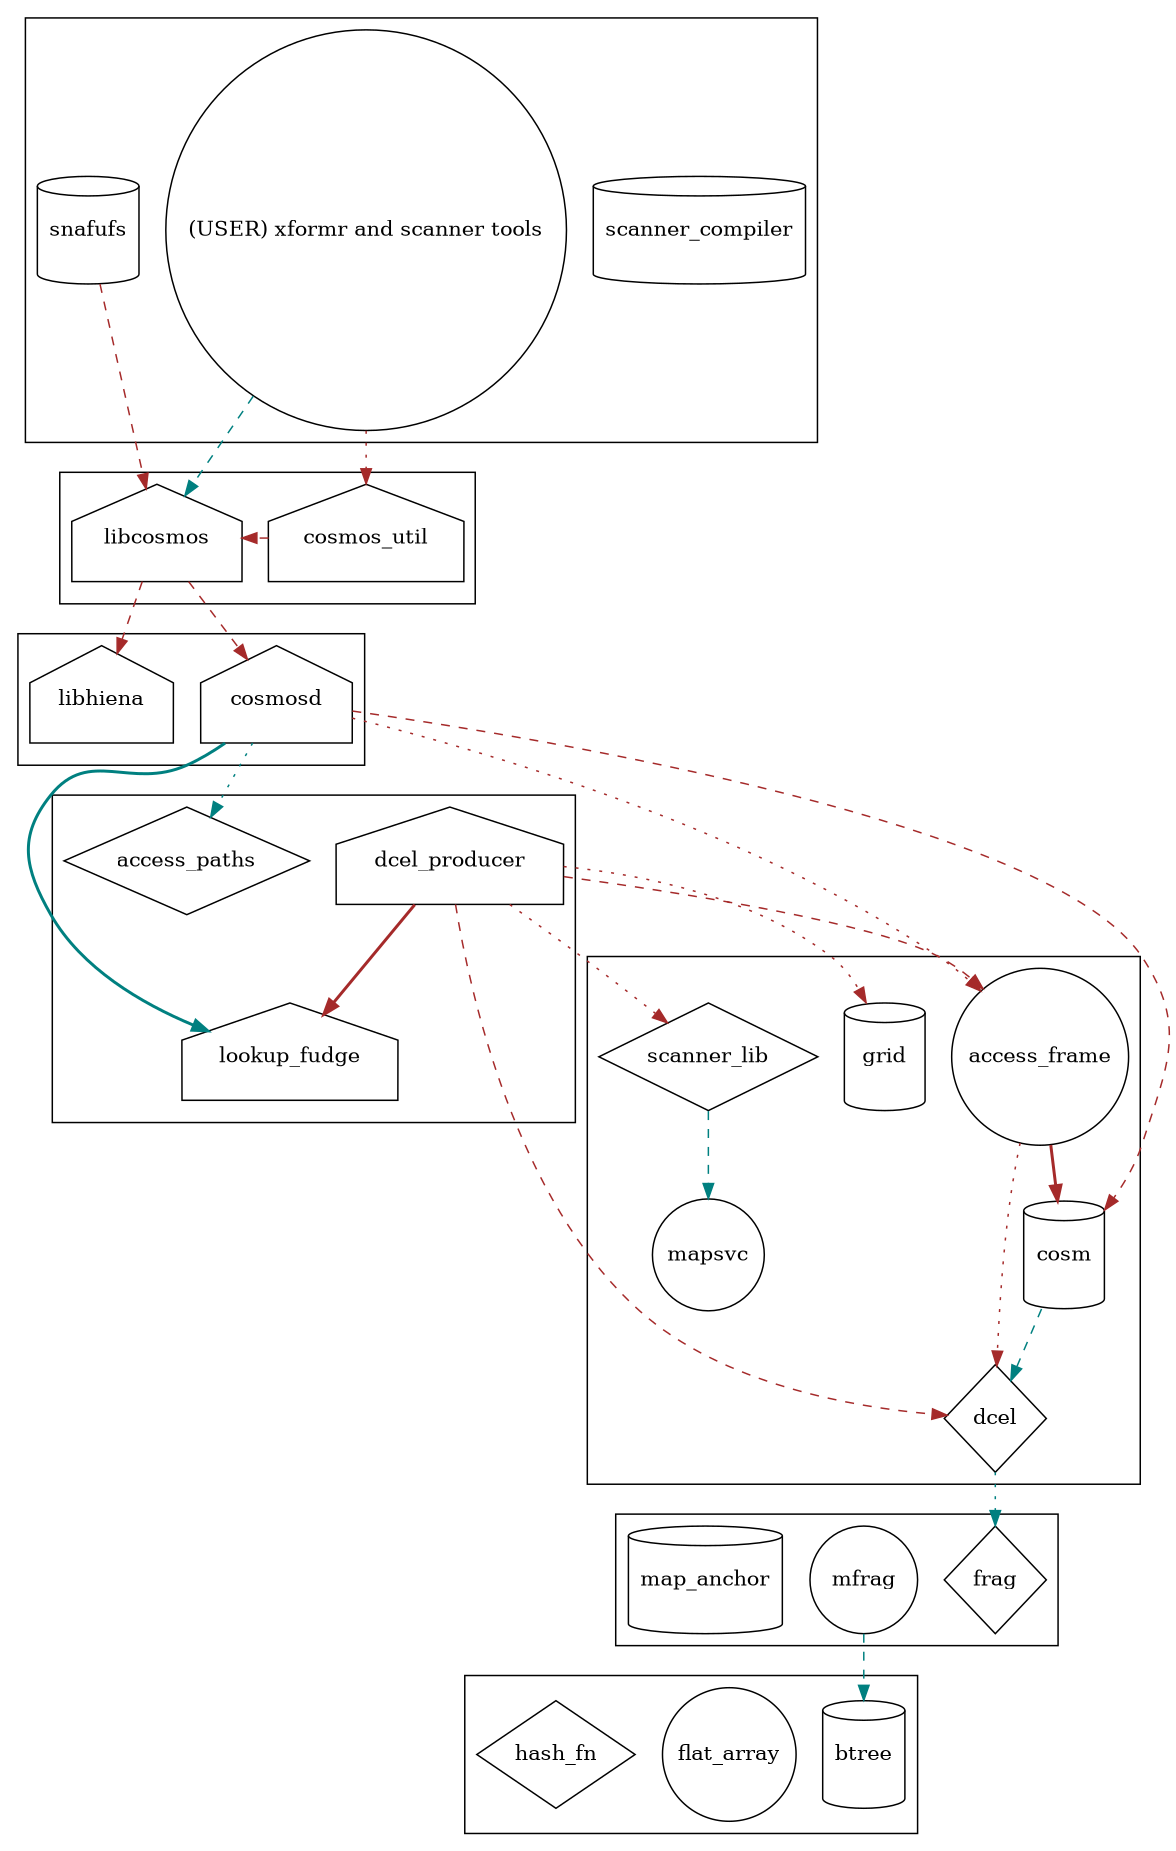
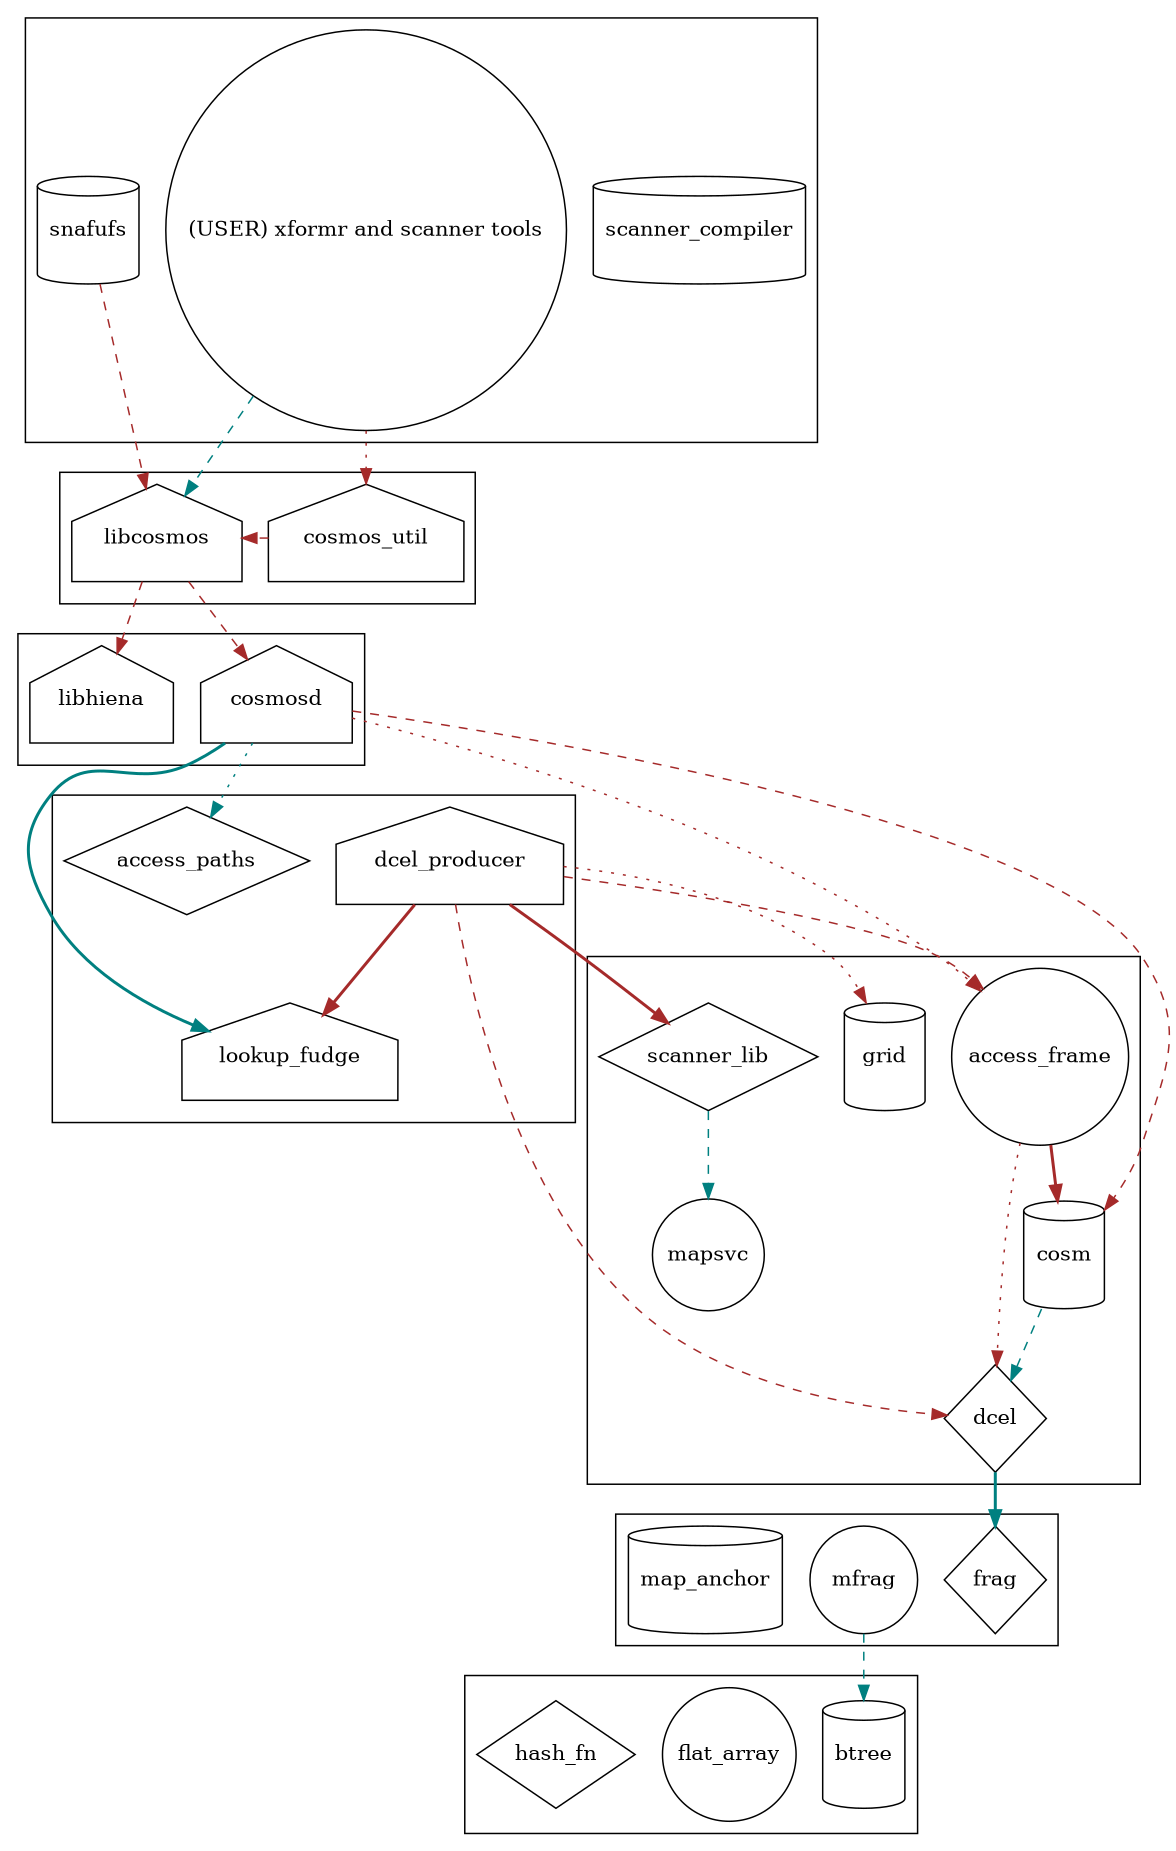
(598, 969) -> (598, 969)
(995, 1493) -> (995, 1493)
